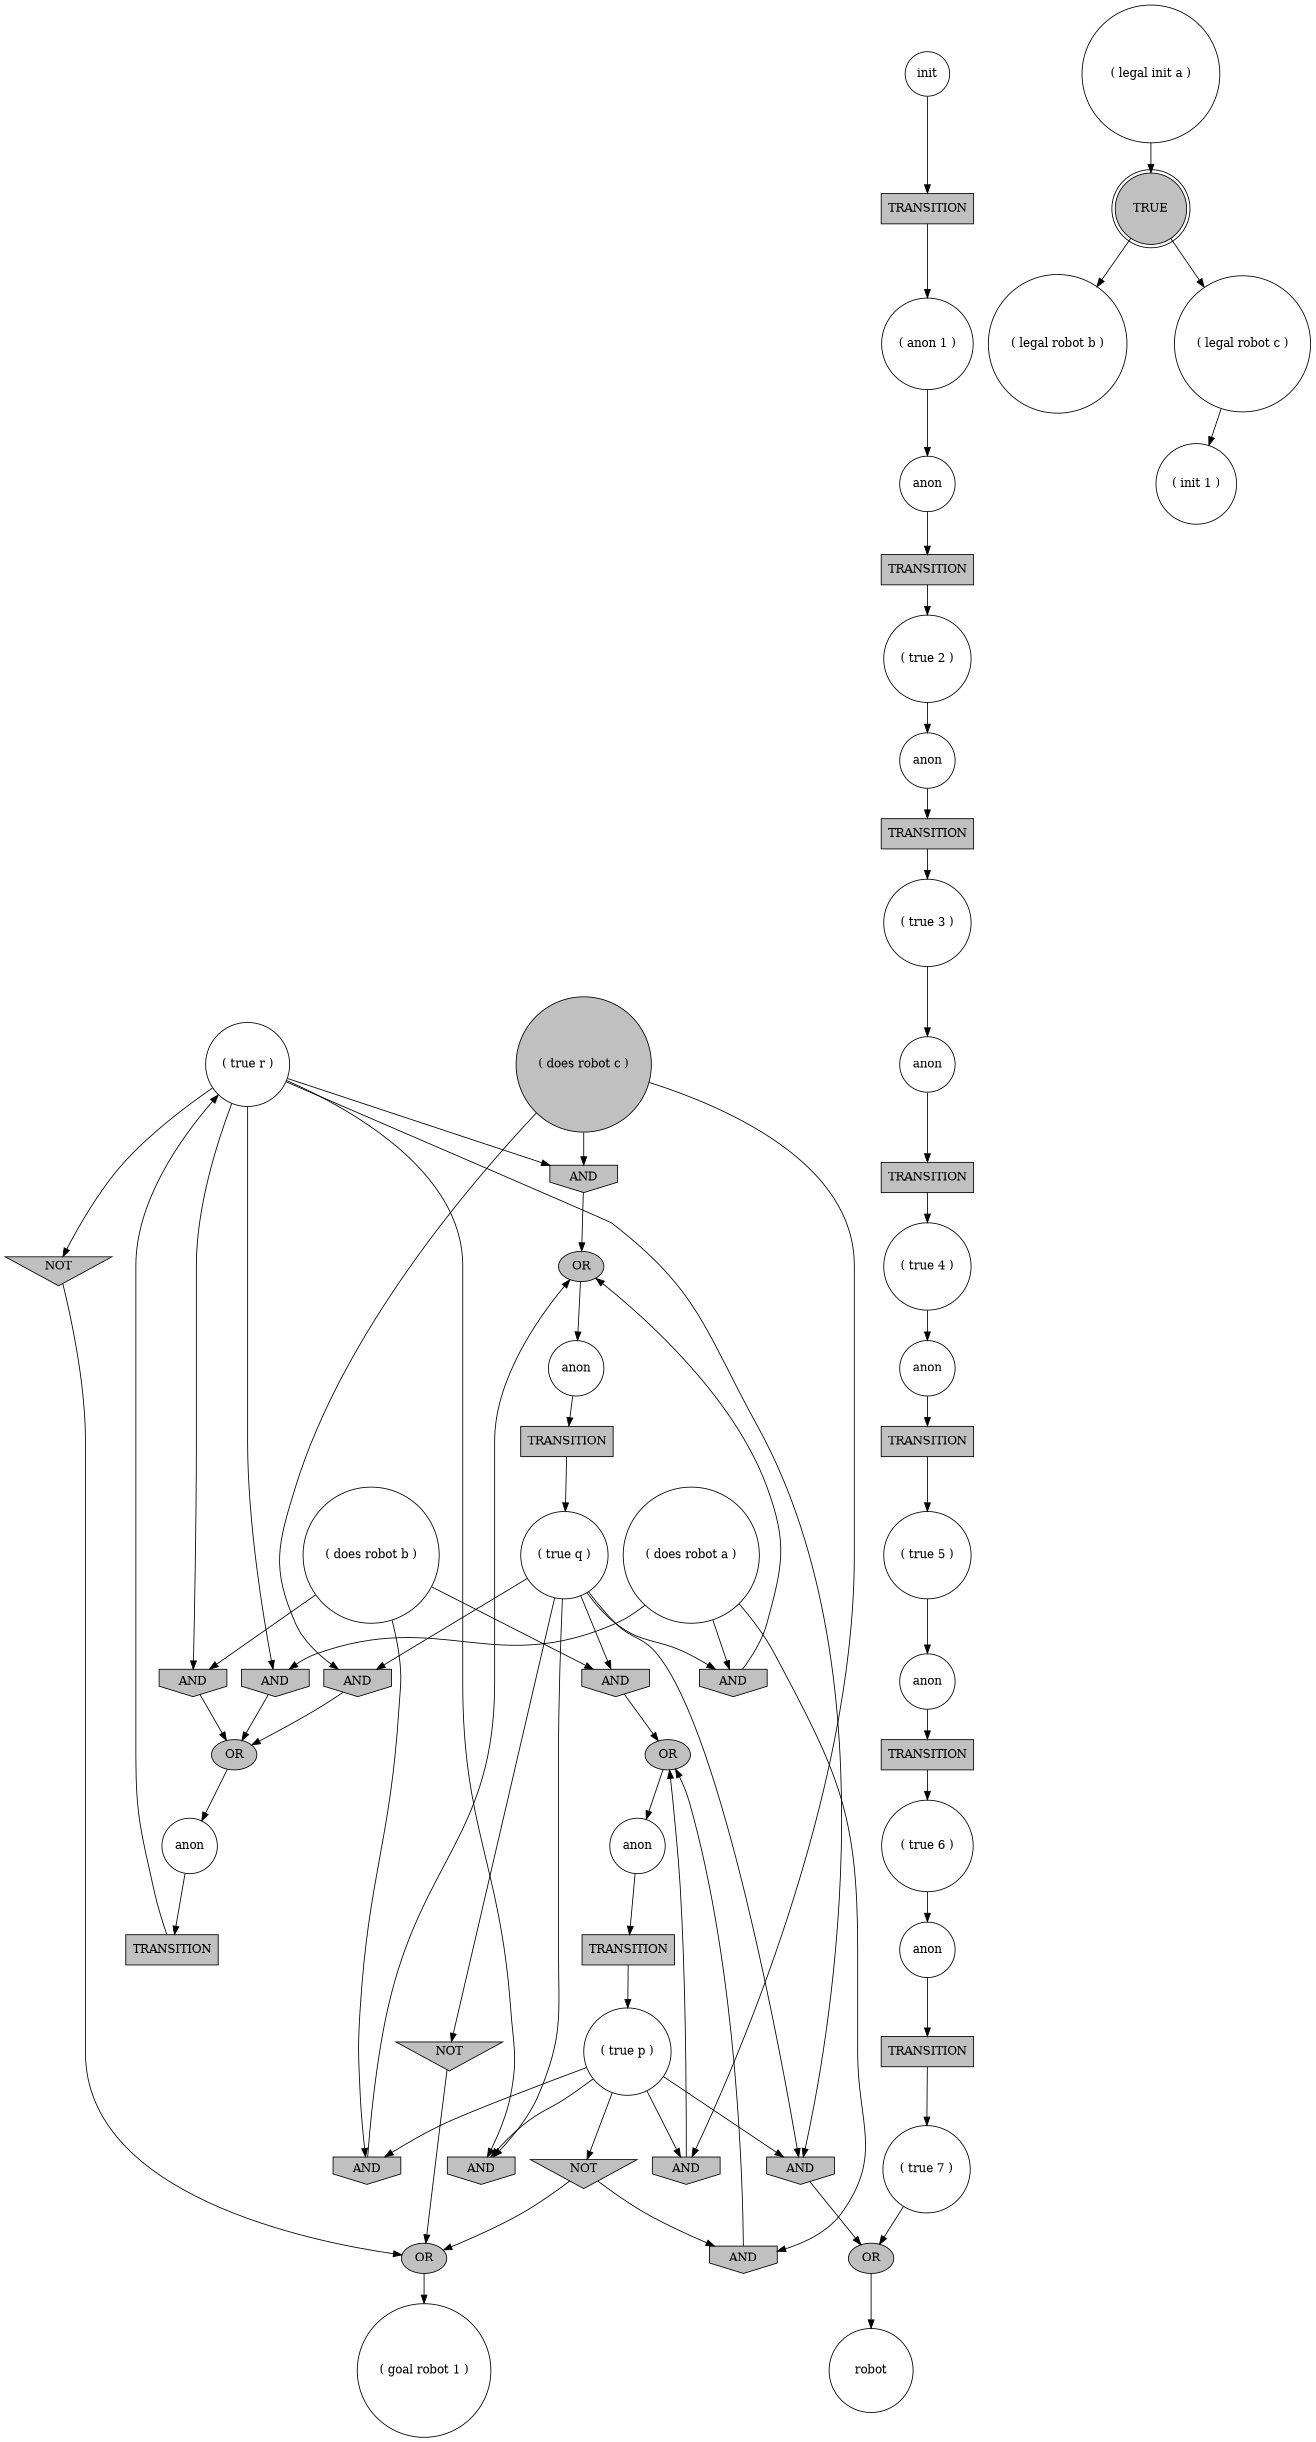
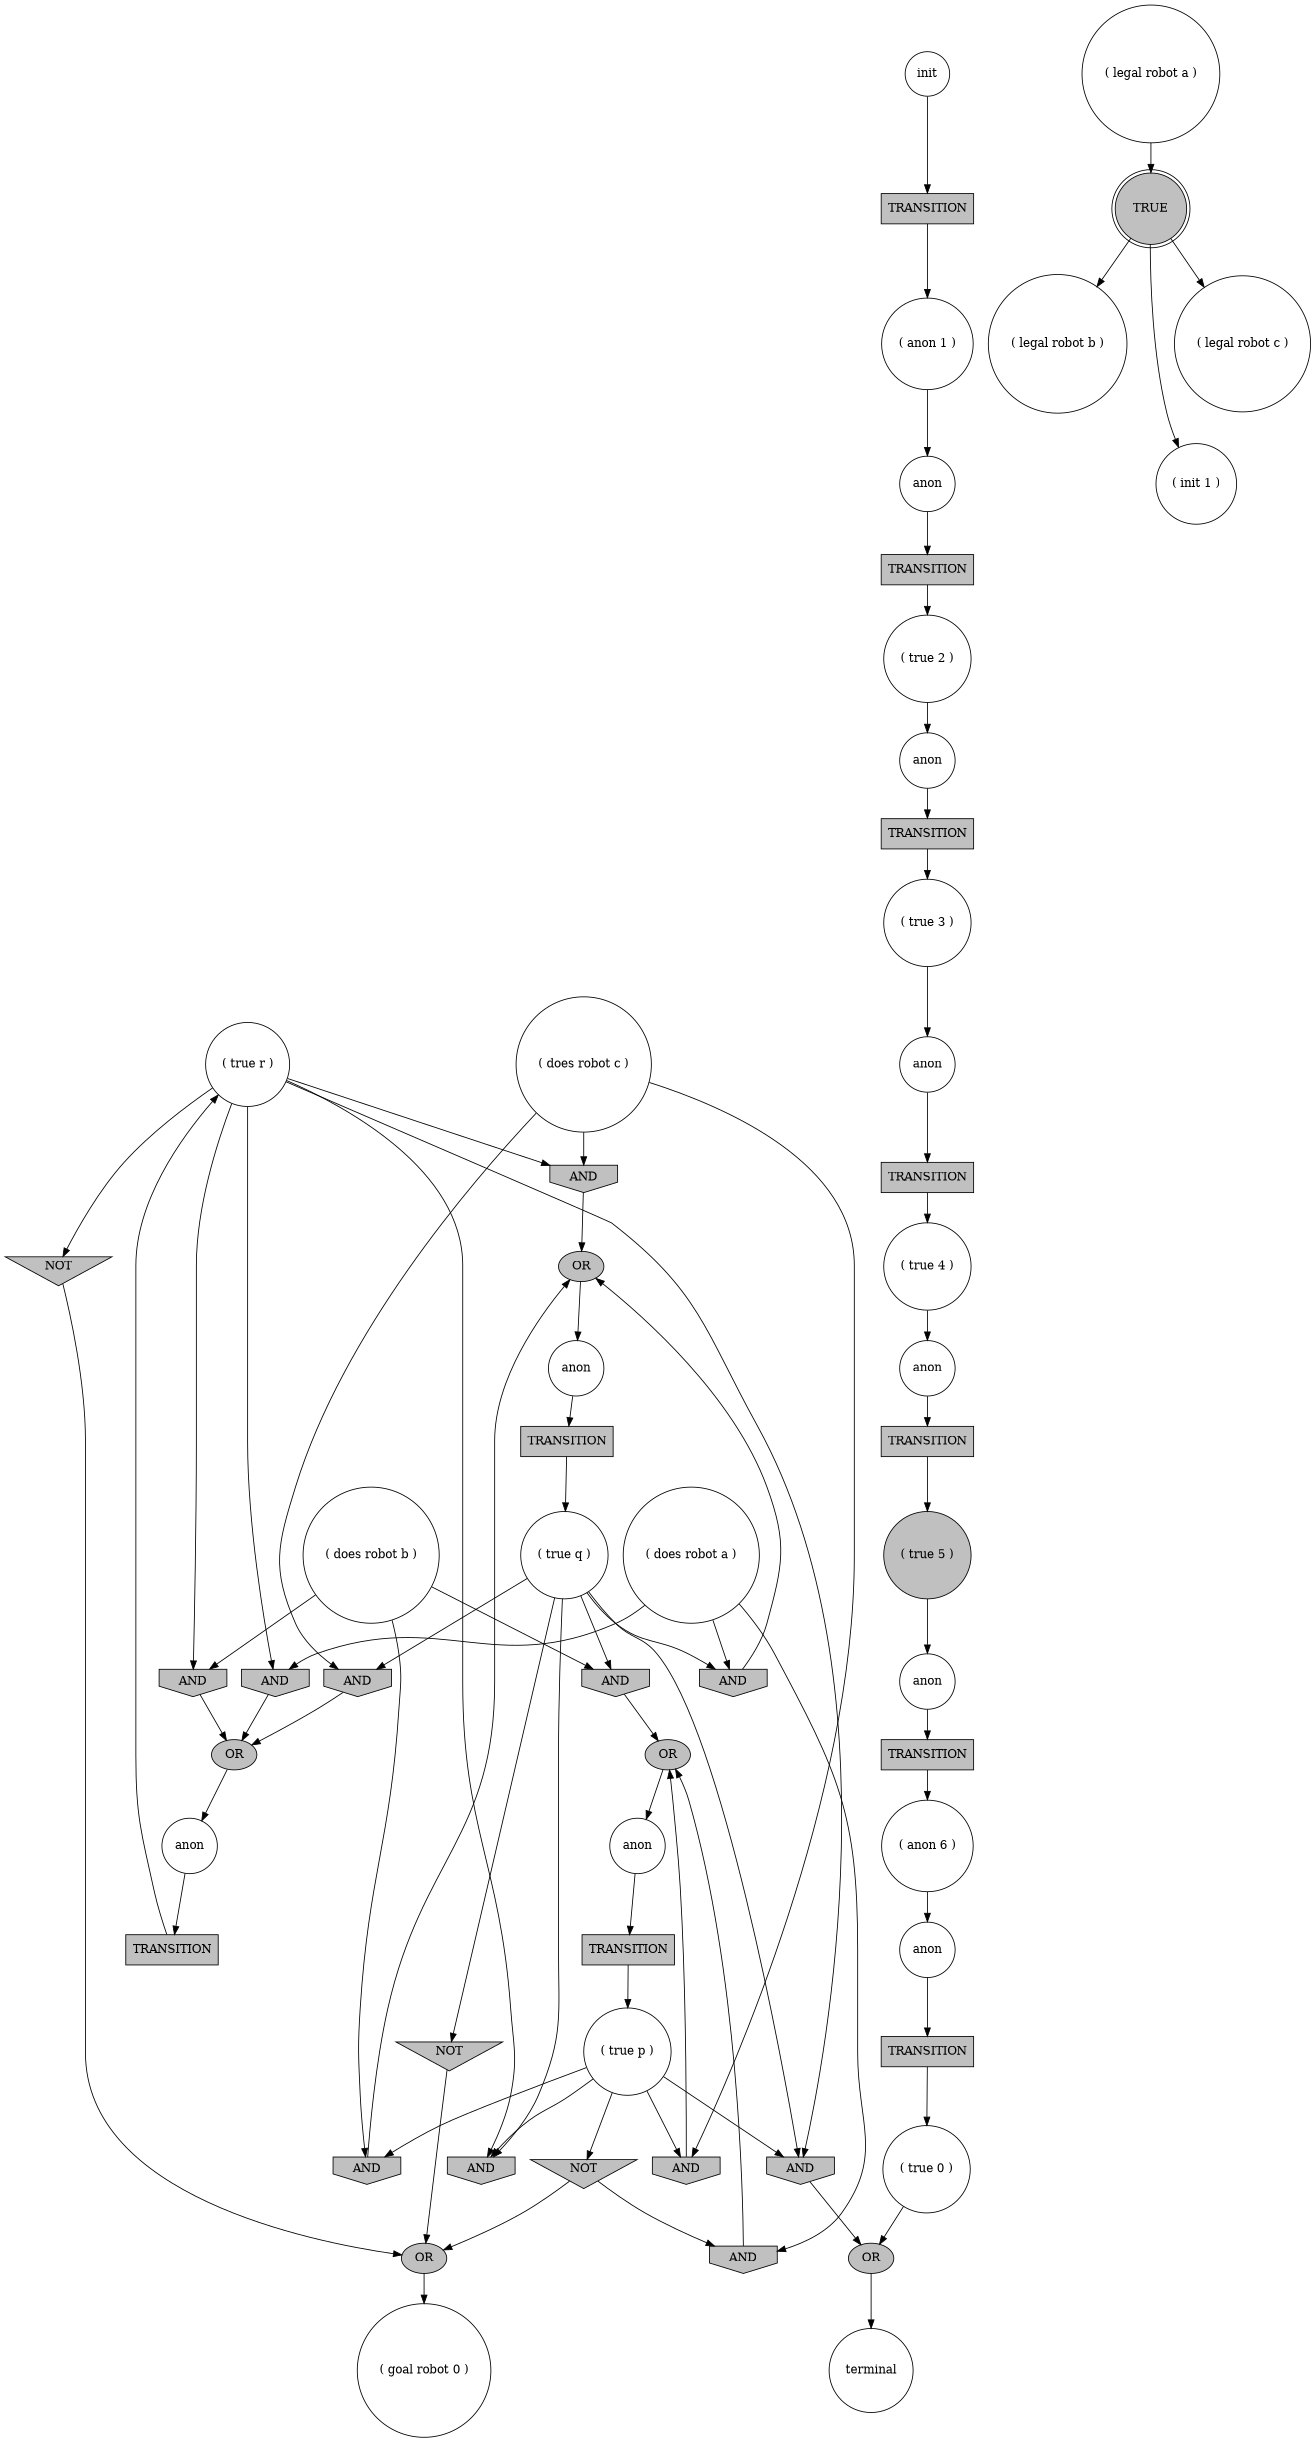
(1151, 74) -> (1151, 74)
(1216, 423) -> (1155, 343)
(584, 1064) -> (584, 1064)
(927, 1555) -> (927, 1555)
(927, 1846) -> (927, 1846)
(927, 2169) -> (927, 2169)
(424, 2371) -> (424, 2371)
(871, 2371) -> (871, 2371)
